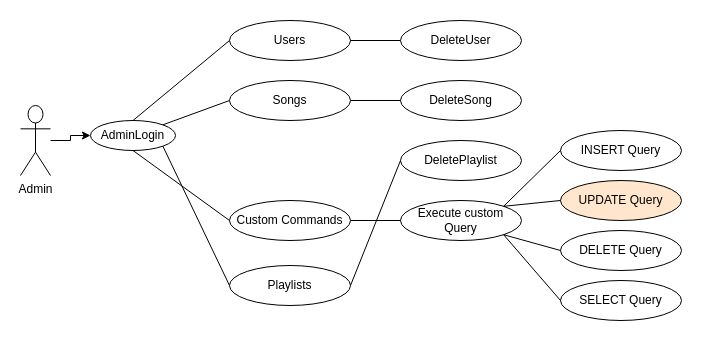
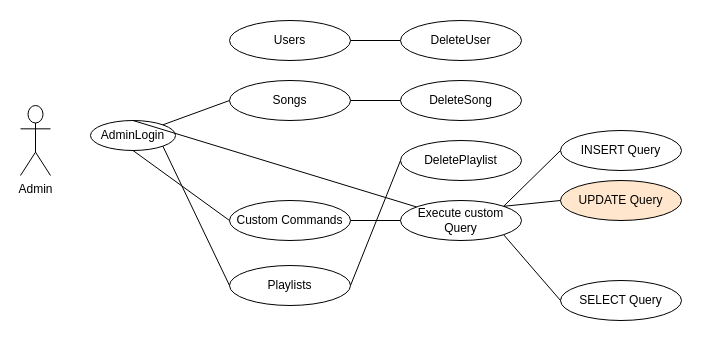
(181, 81) -> (275, 164)
(70, 141) -> none
(534, 243) -> none
(621, 251) -> none
